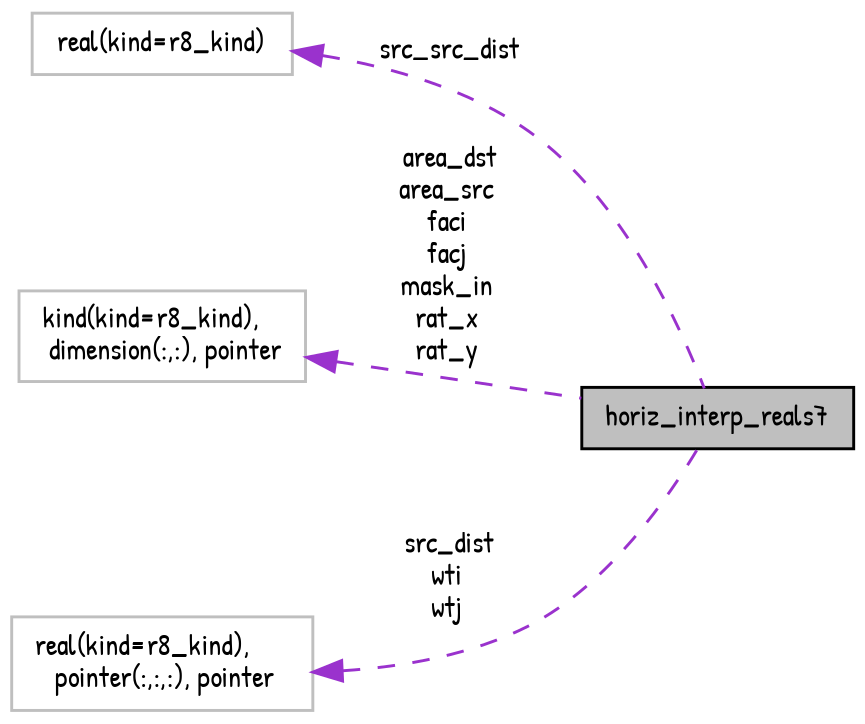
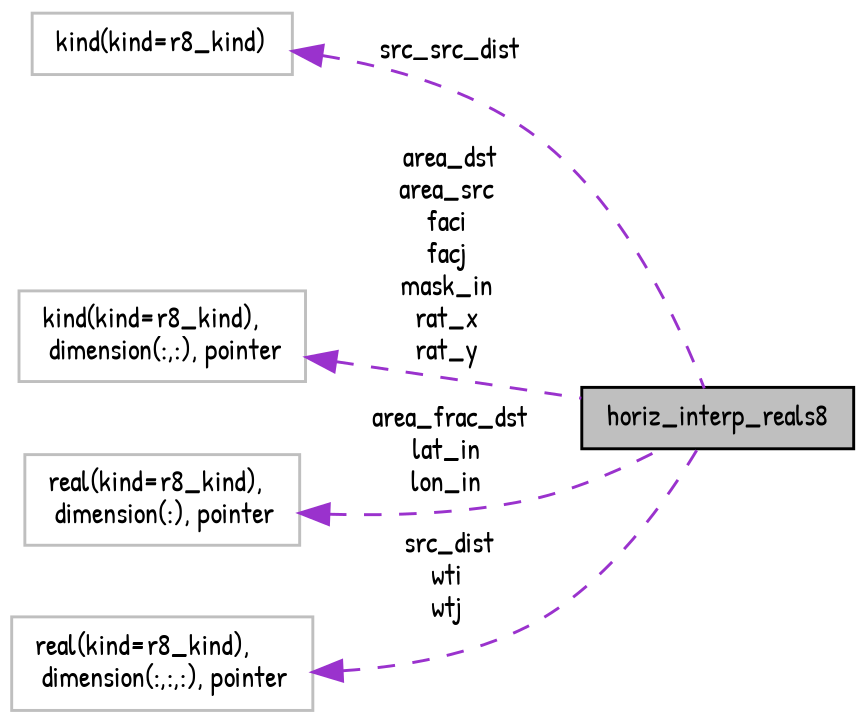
(162, 44) -> (162, 44)
(718, 418) -> (718, 418)
none -> (162, 500)
(162, 664) -> (162, 664)
